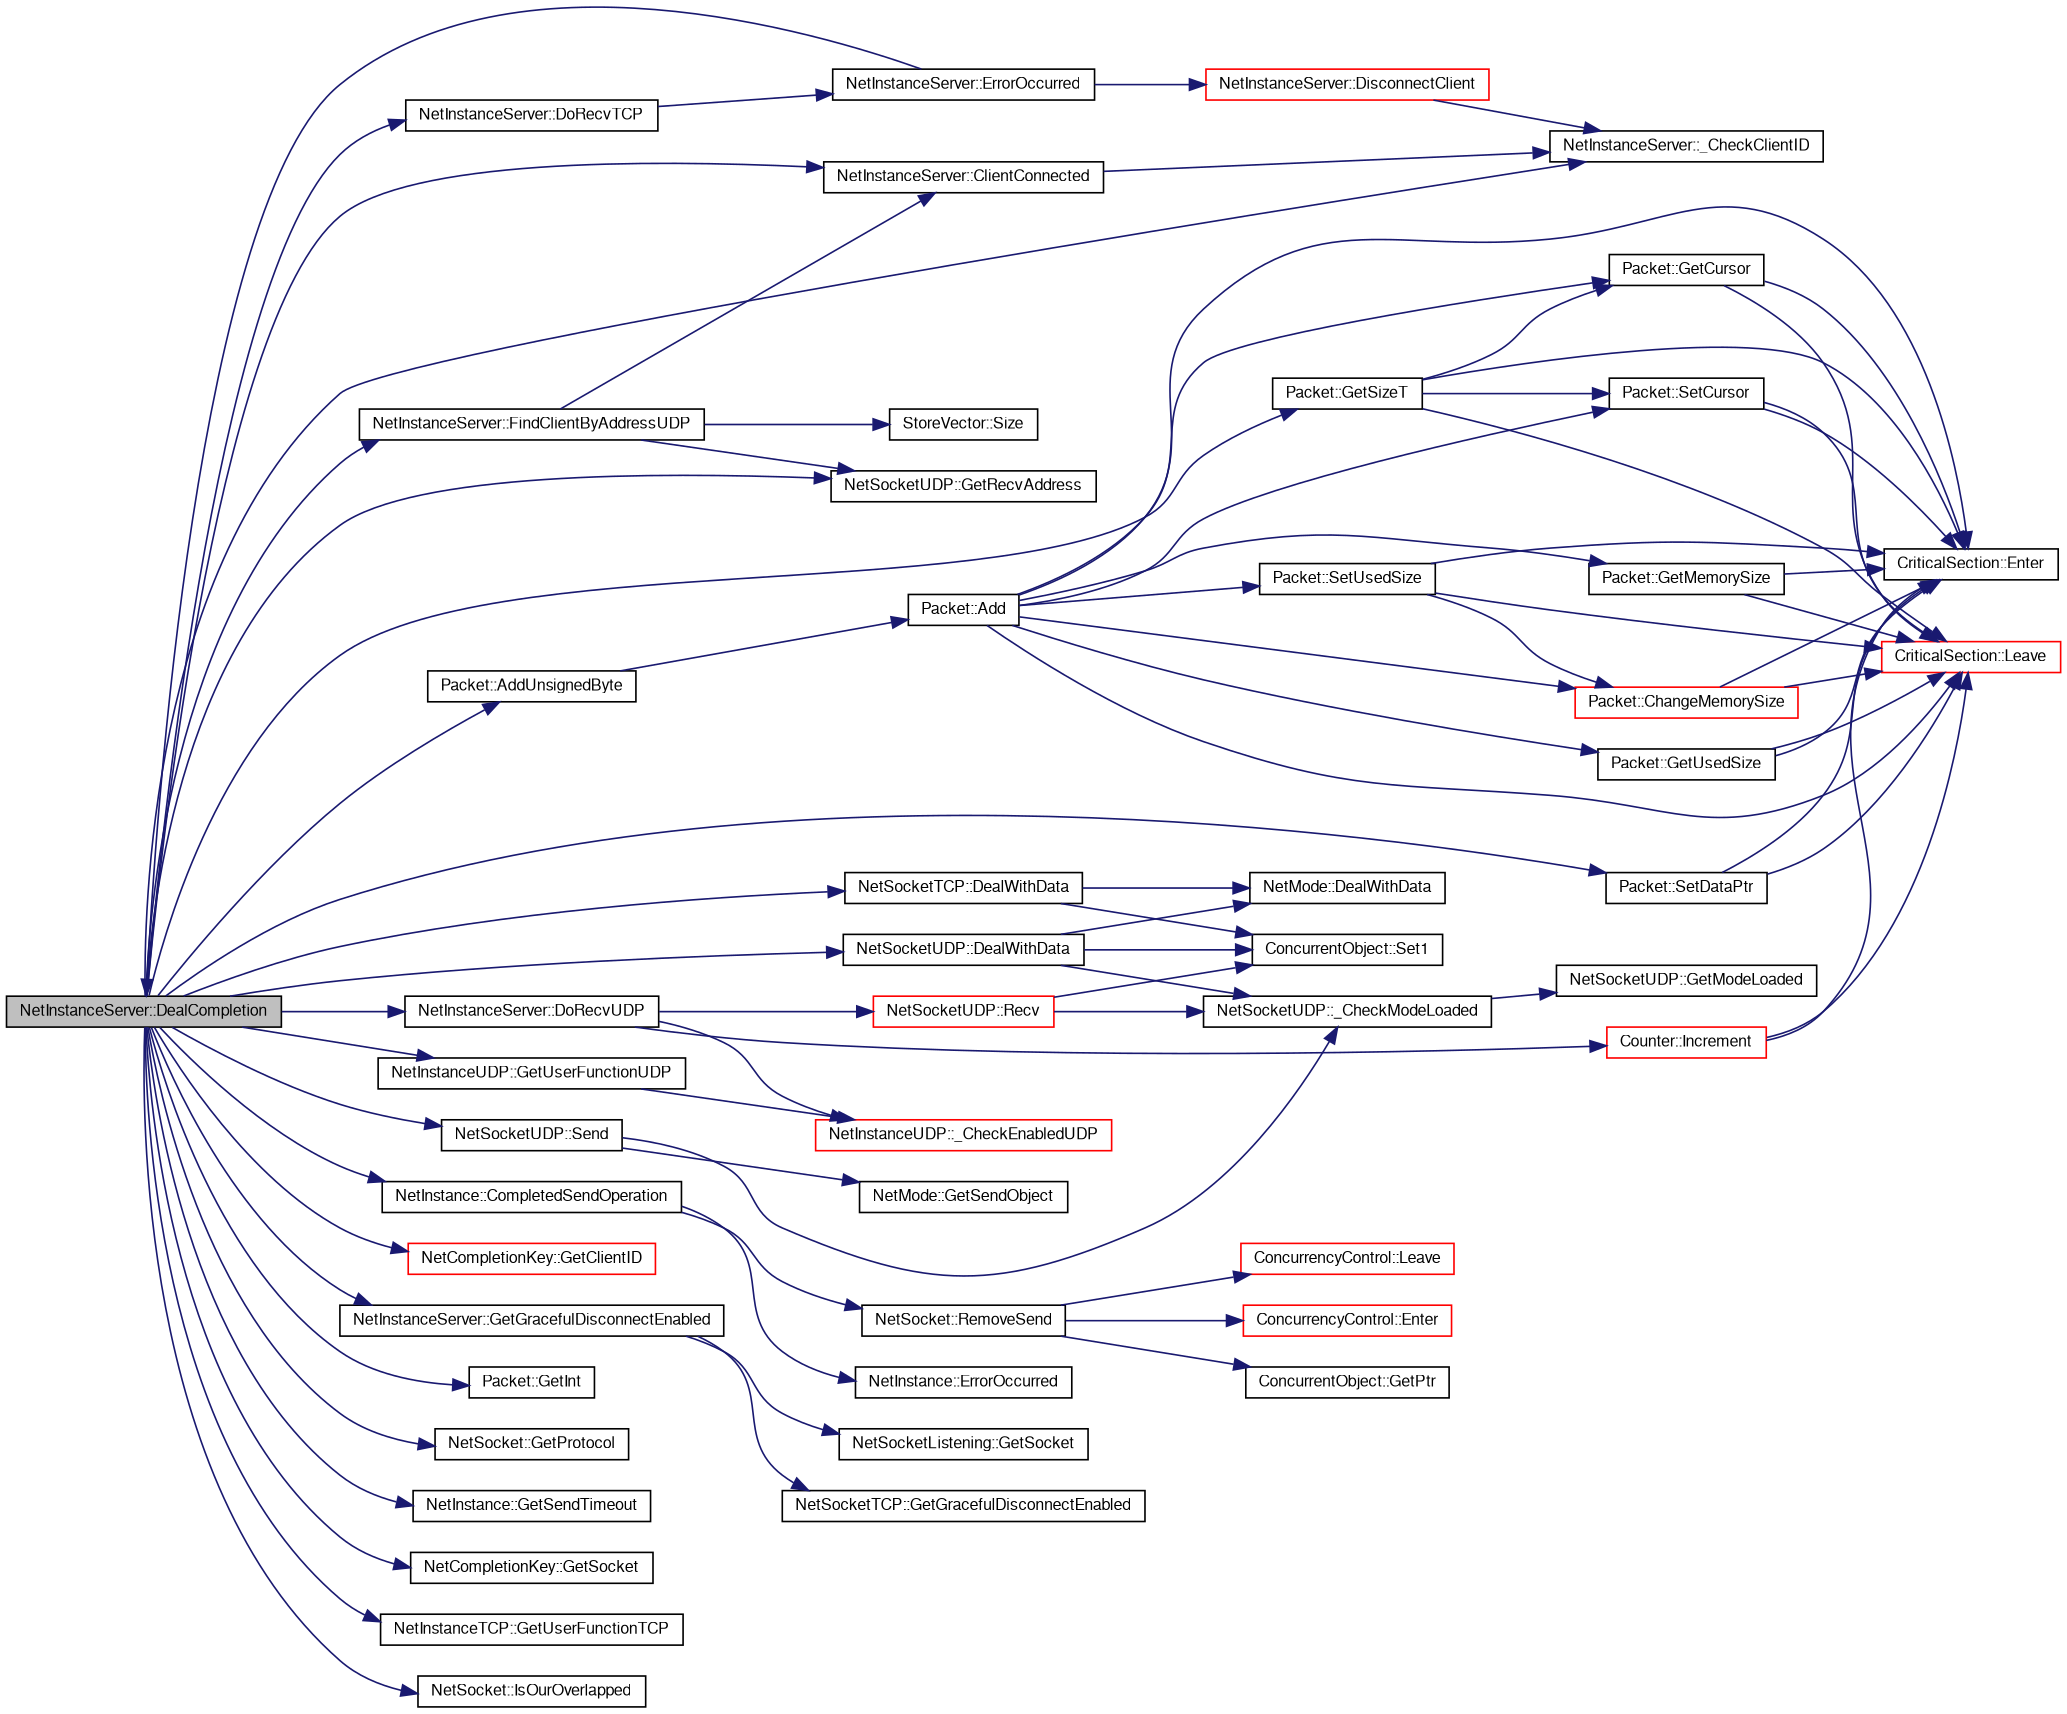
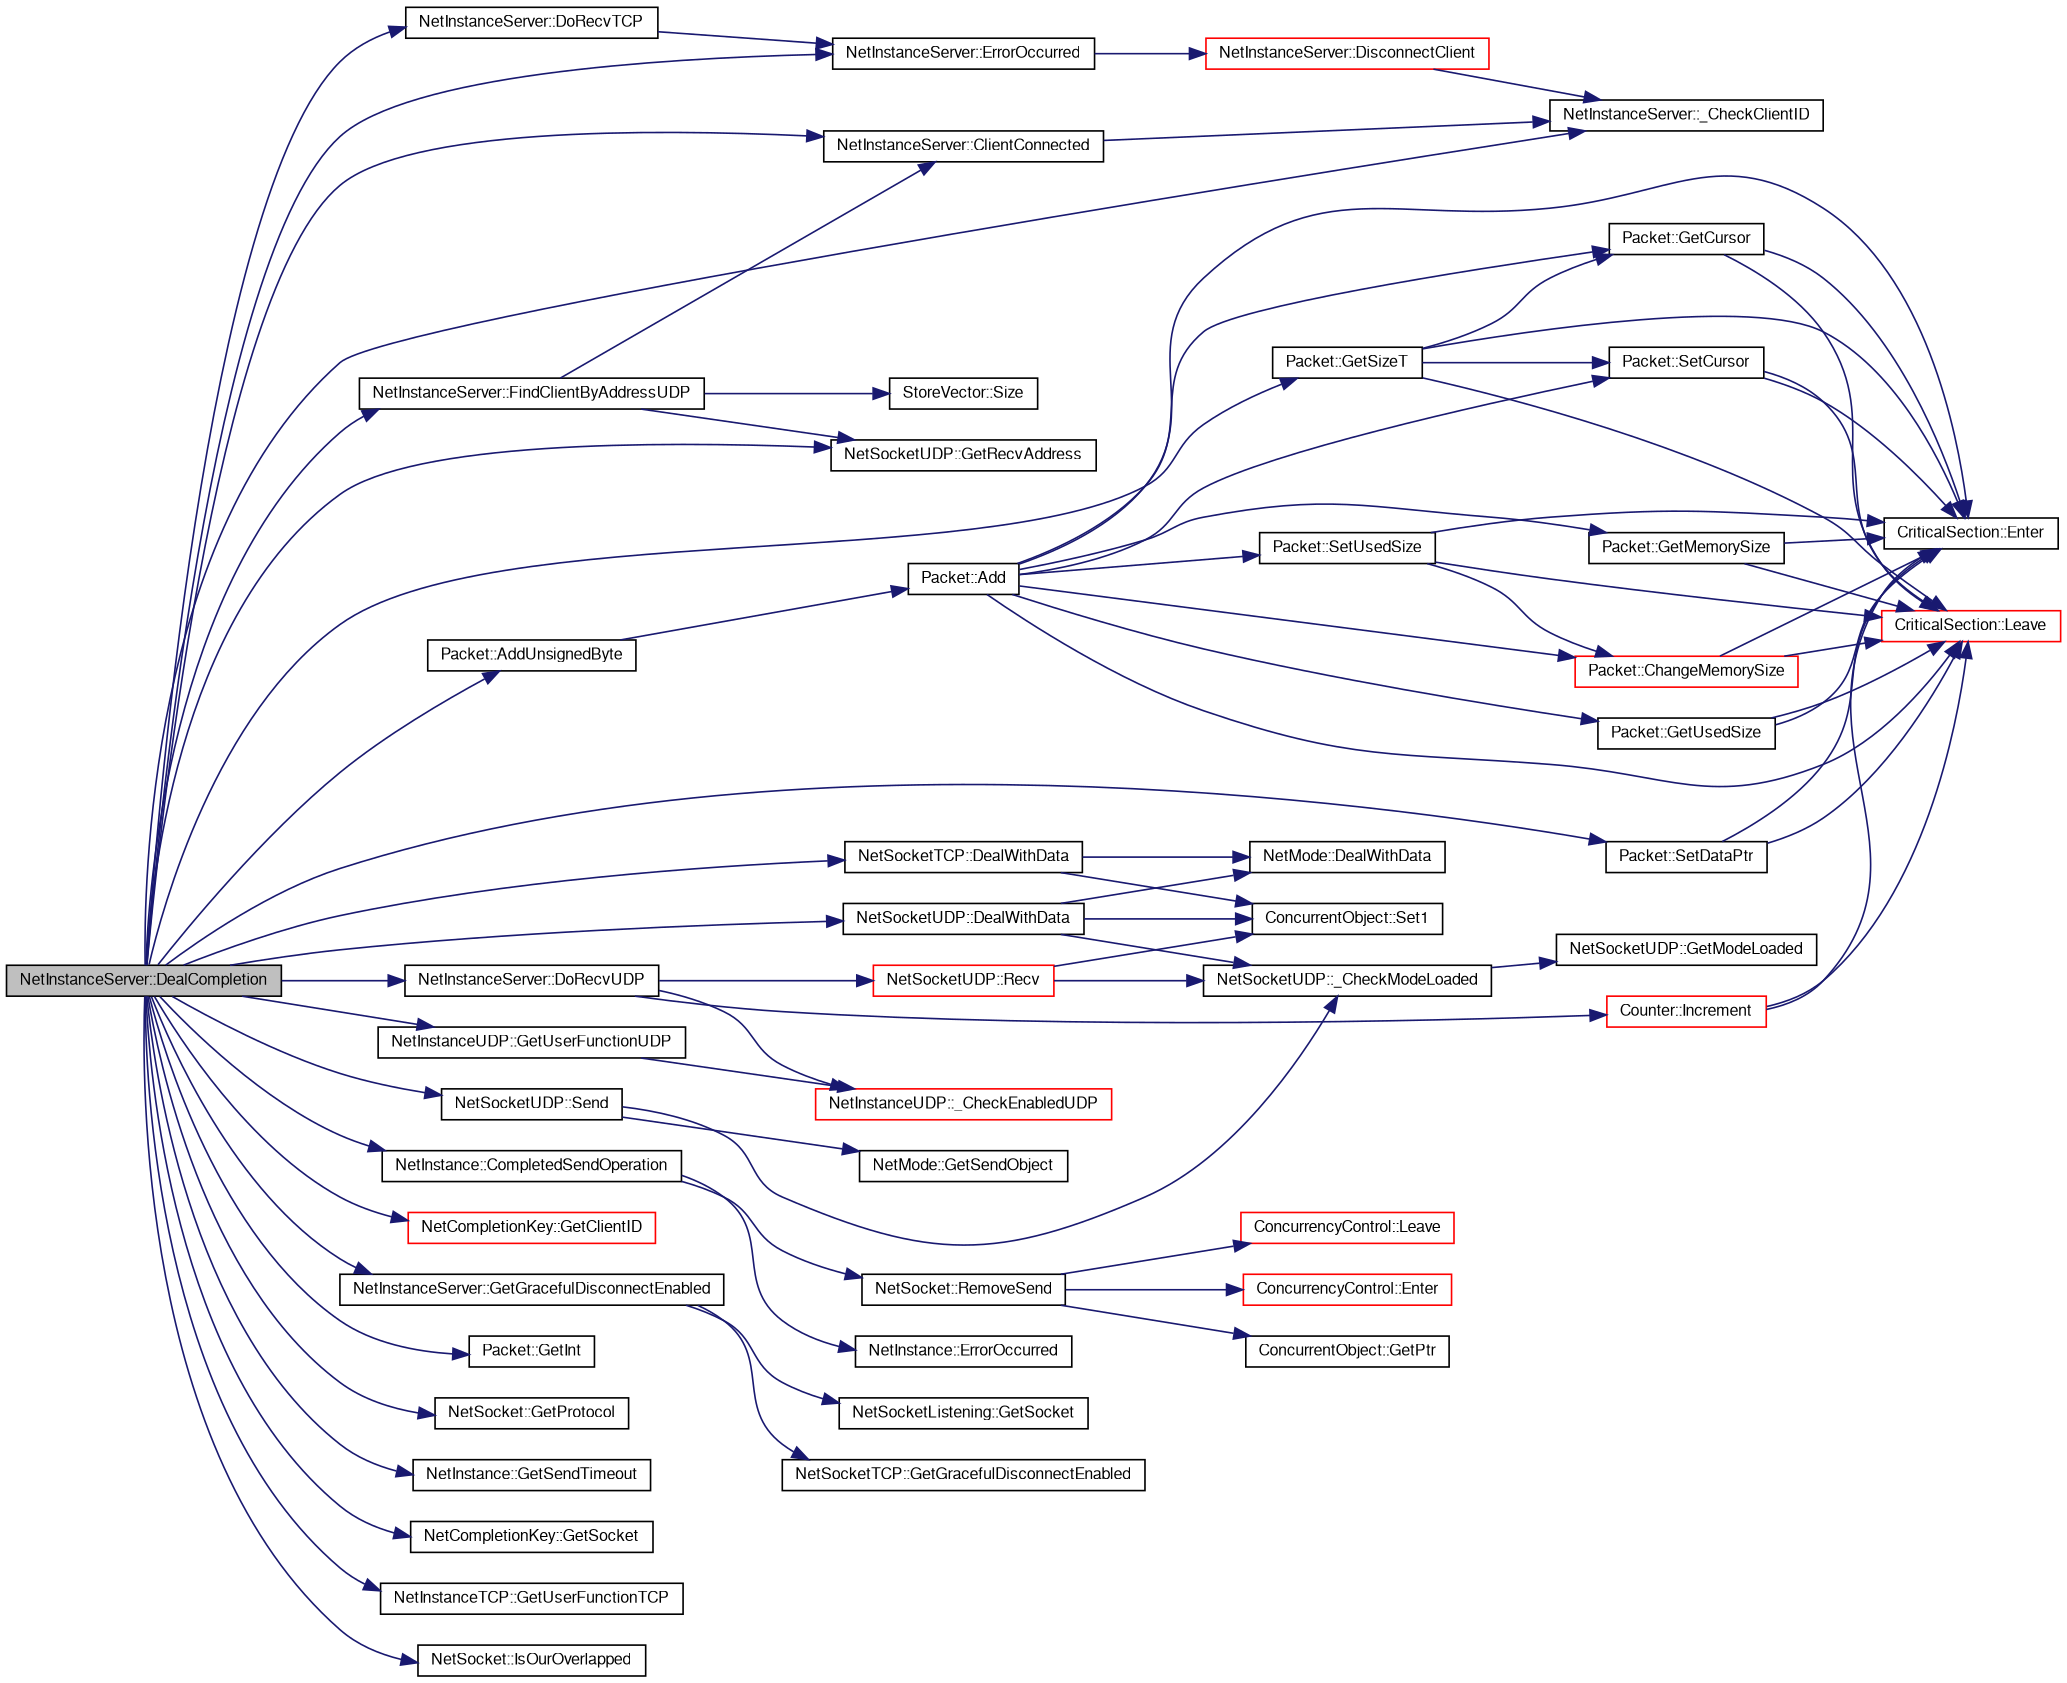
(262, 224) -> (256, 301)
